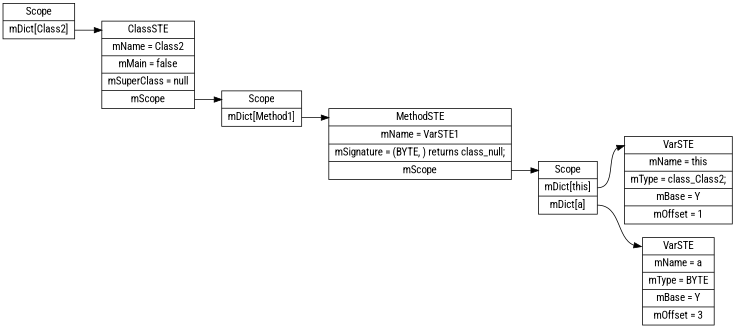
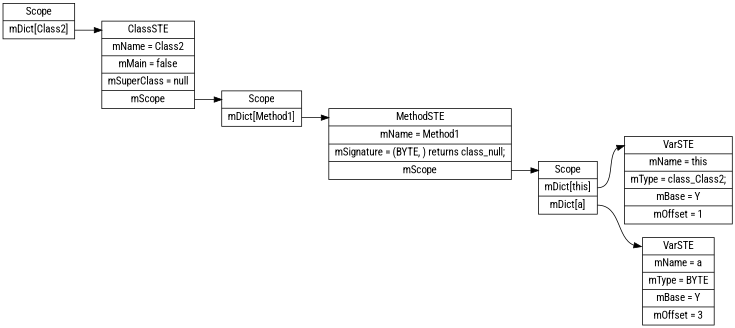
(420, 135) -> (420, 135)
